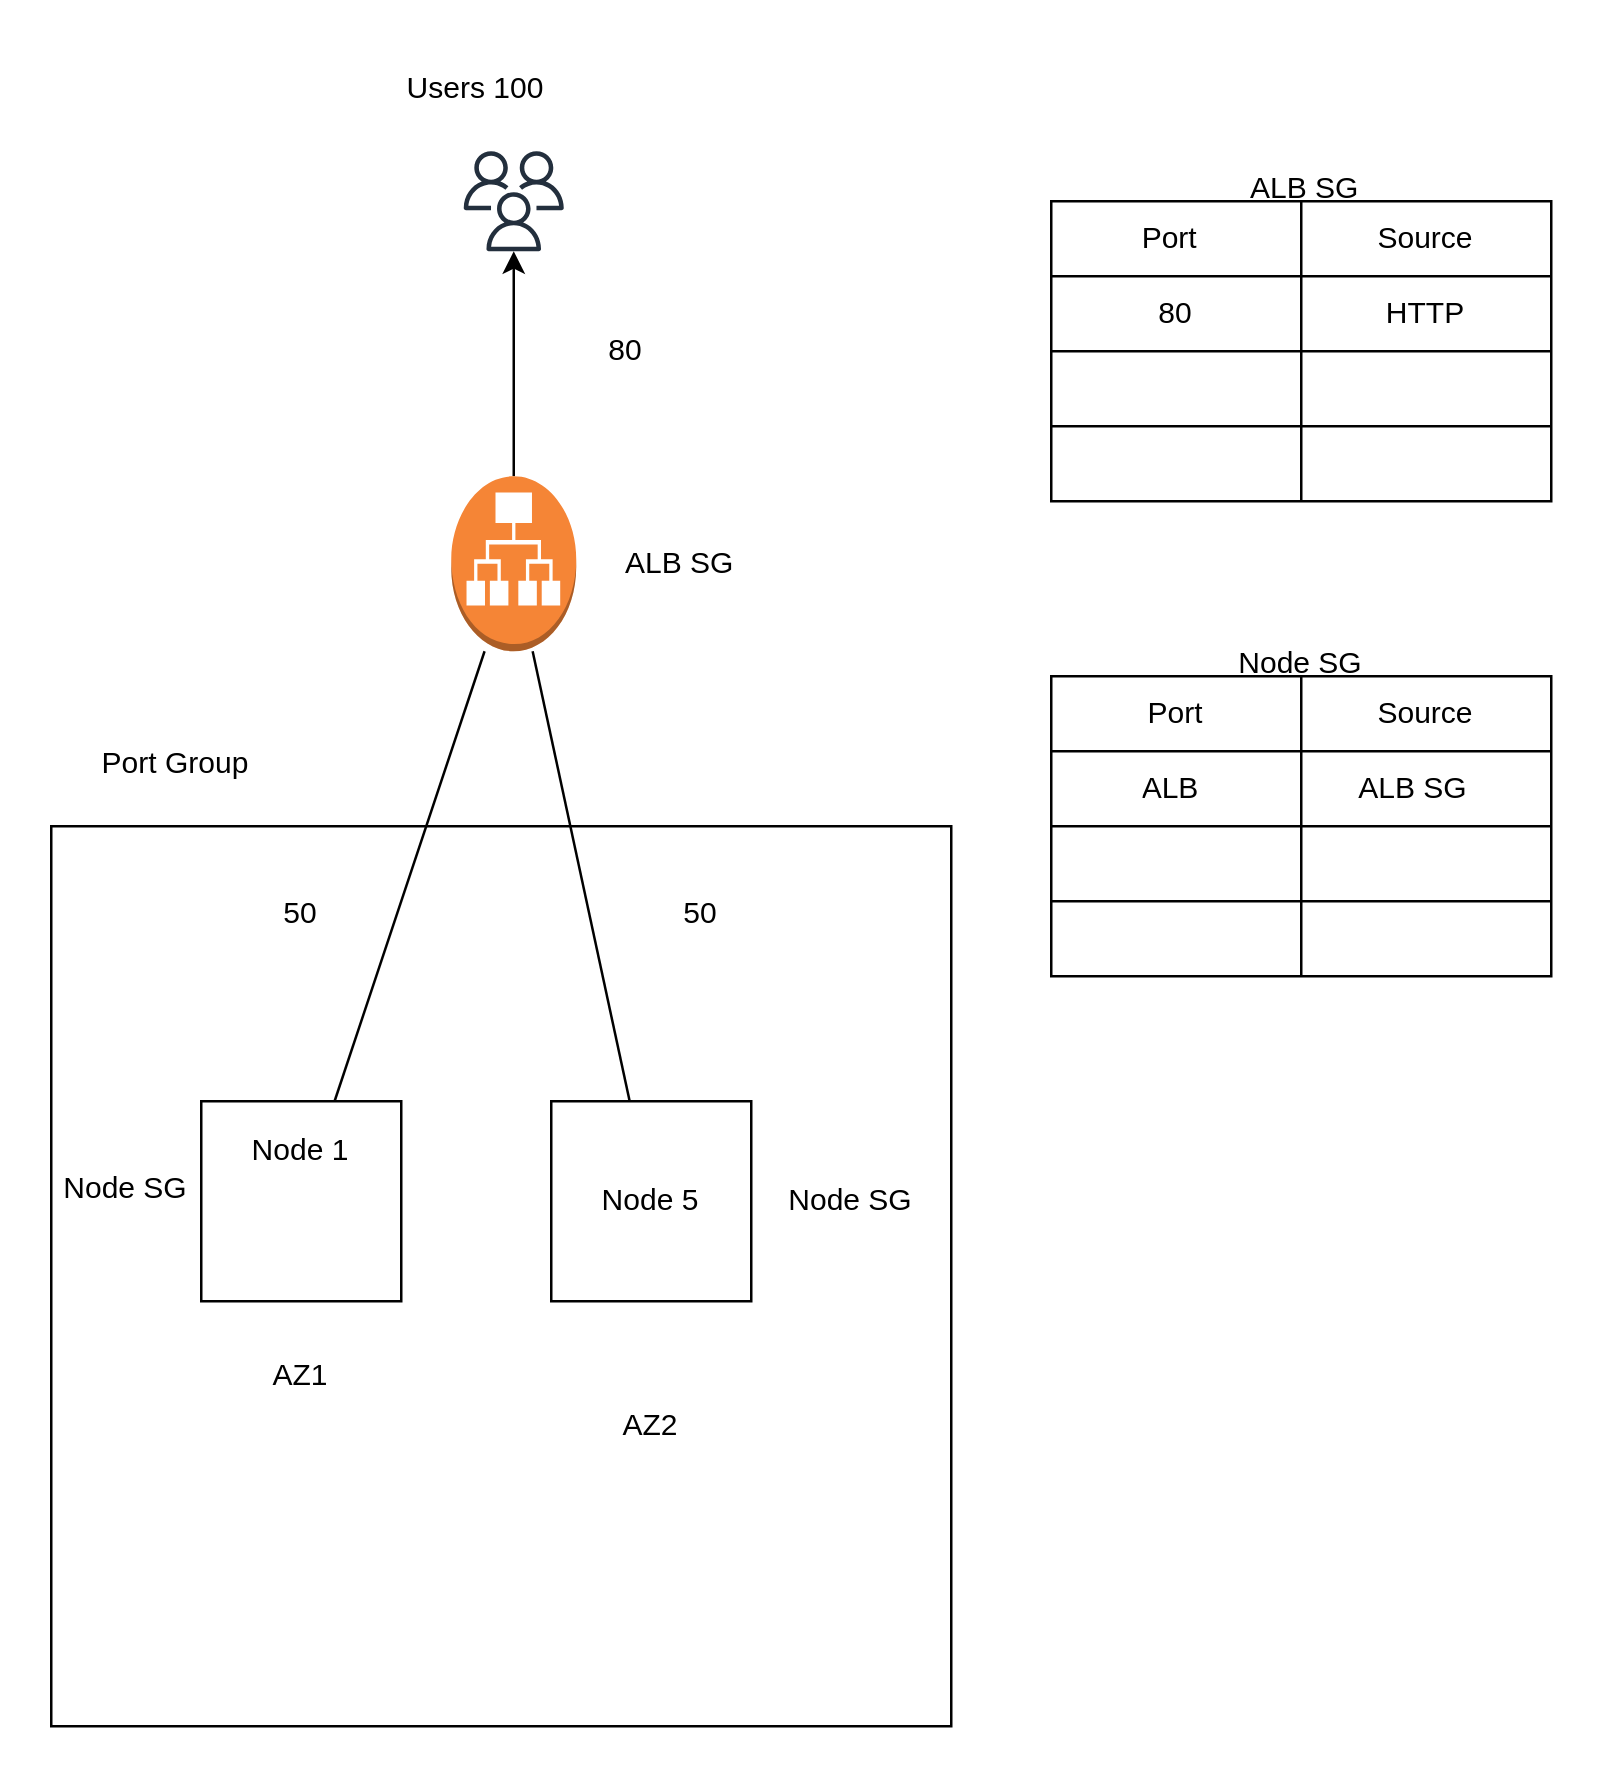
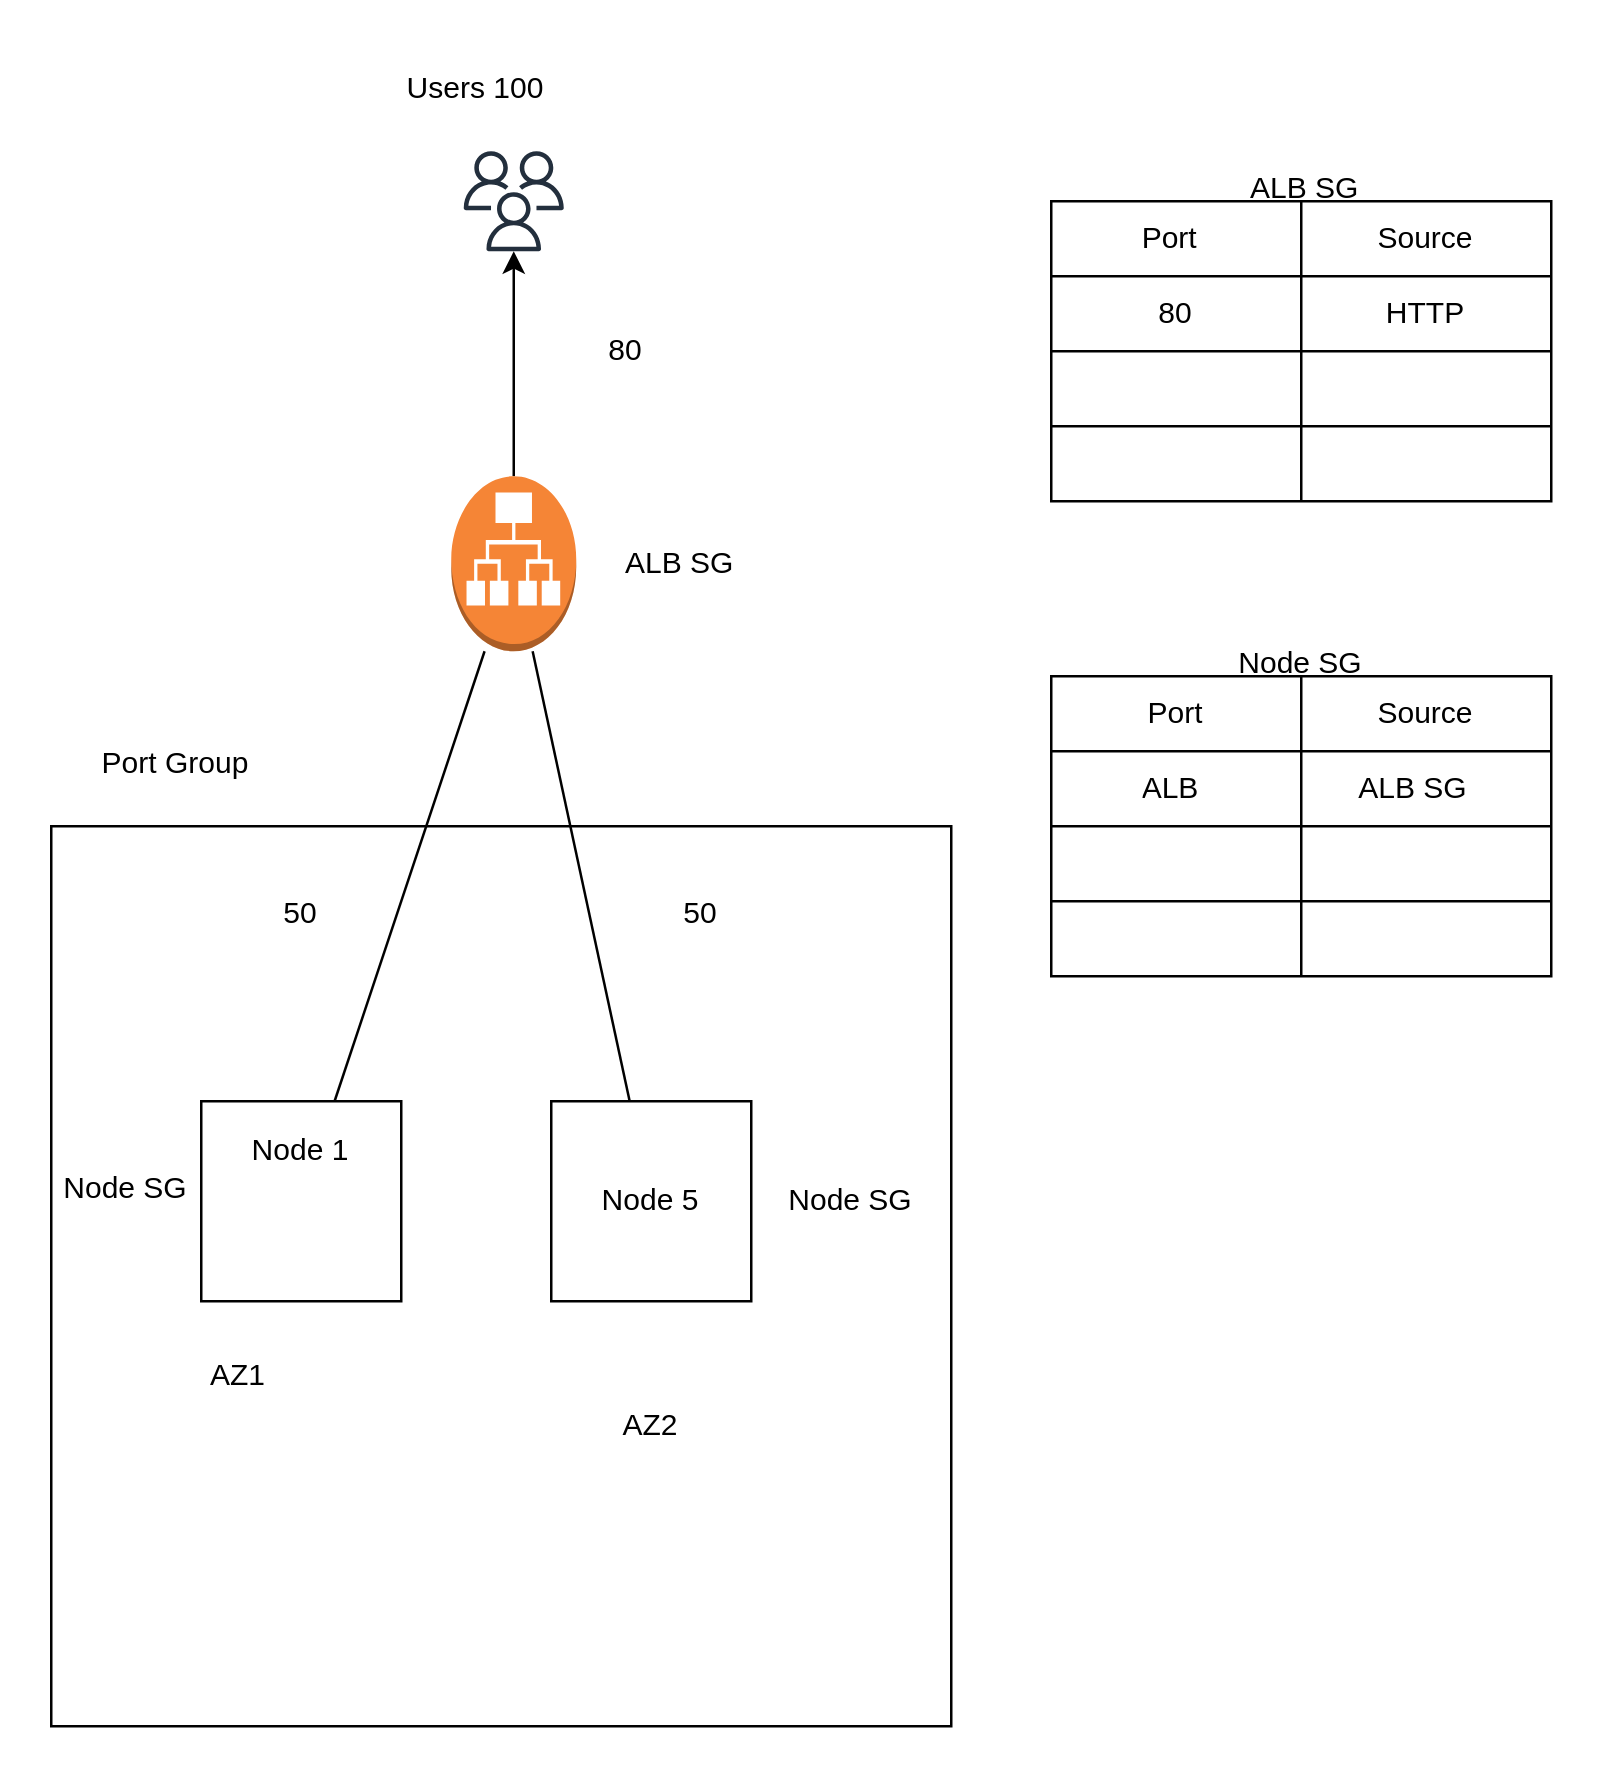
(301, 1376) -> (239, 1376)
